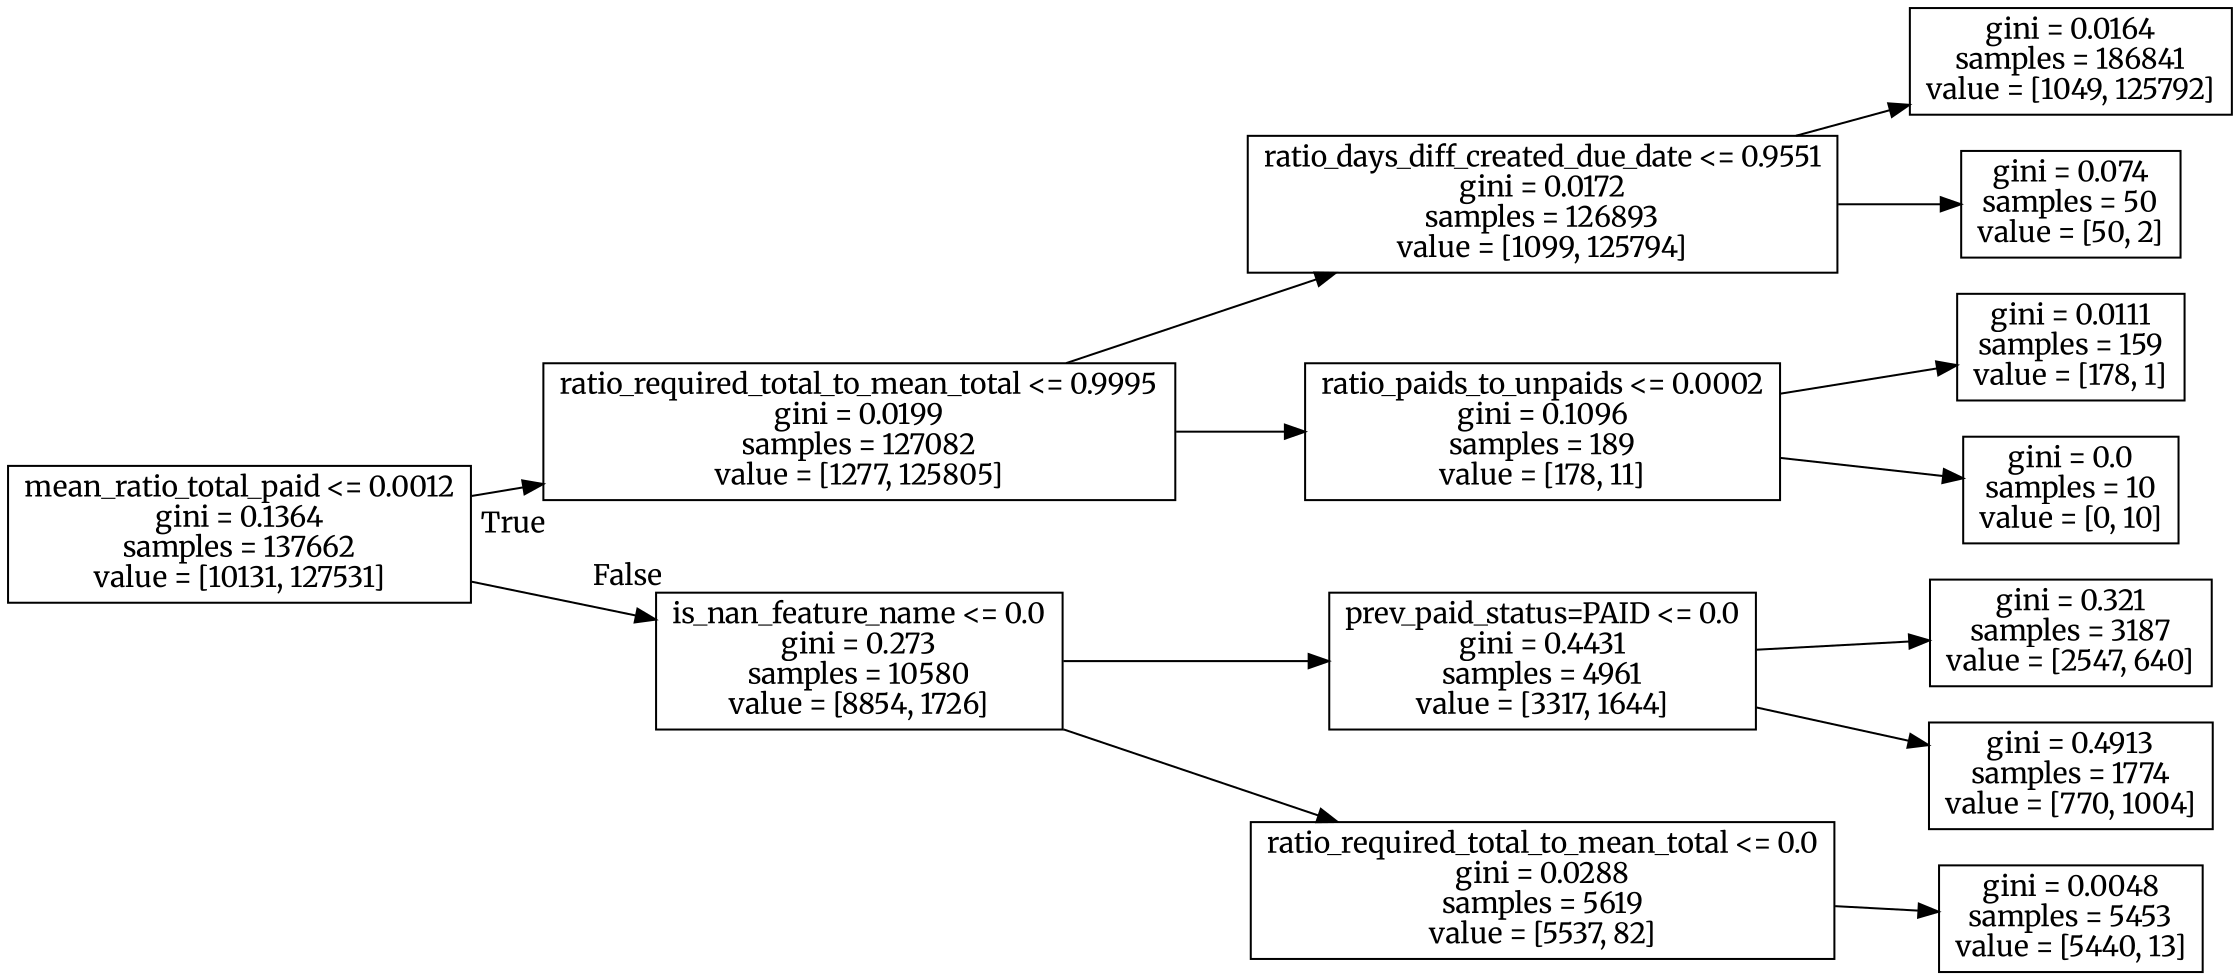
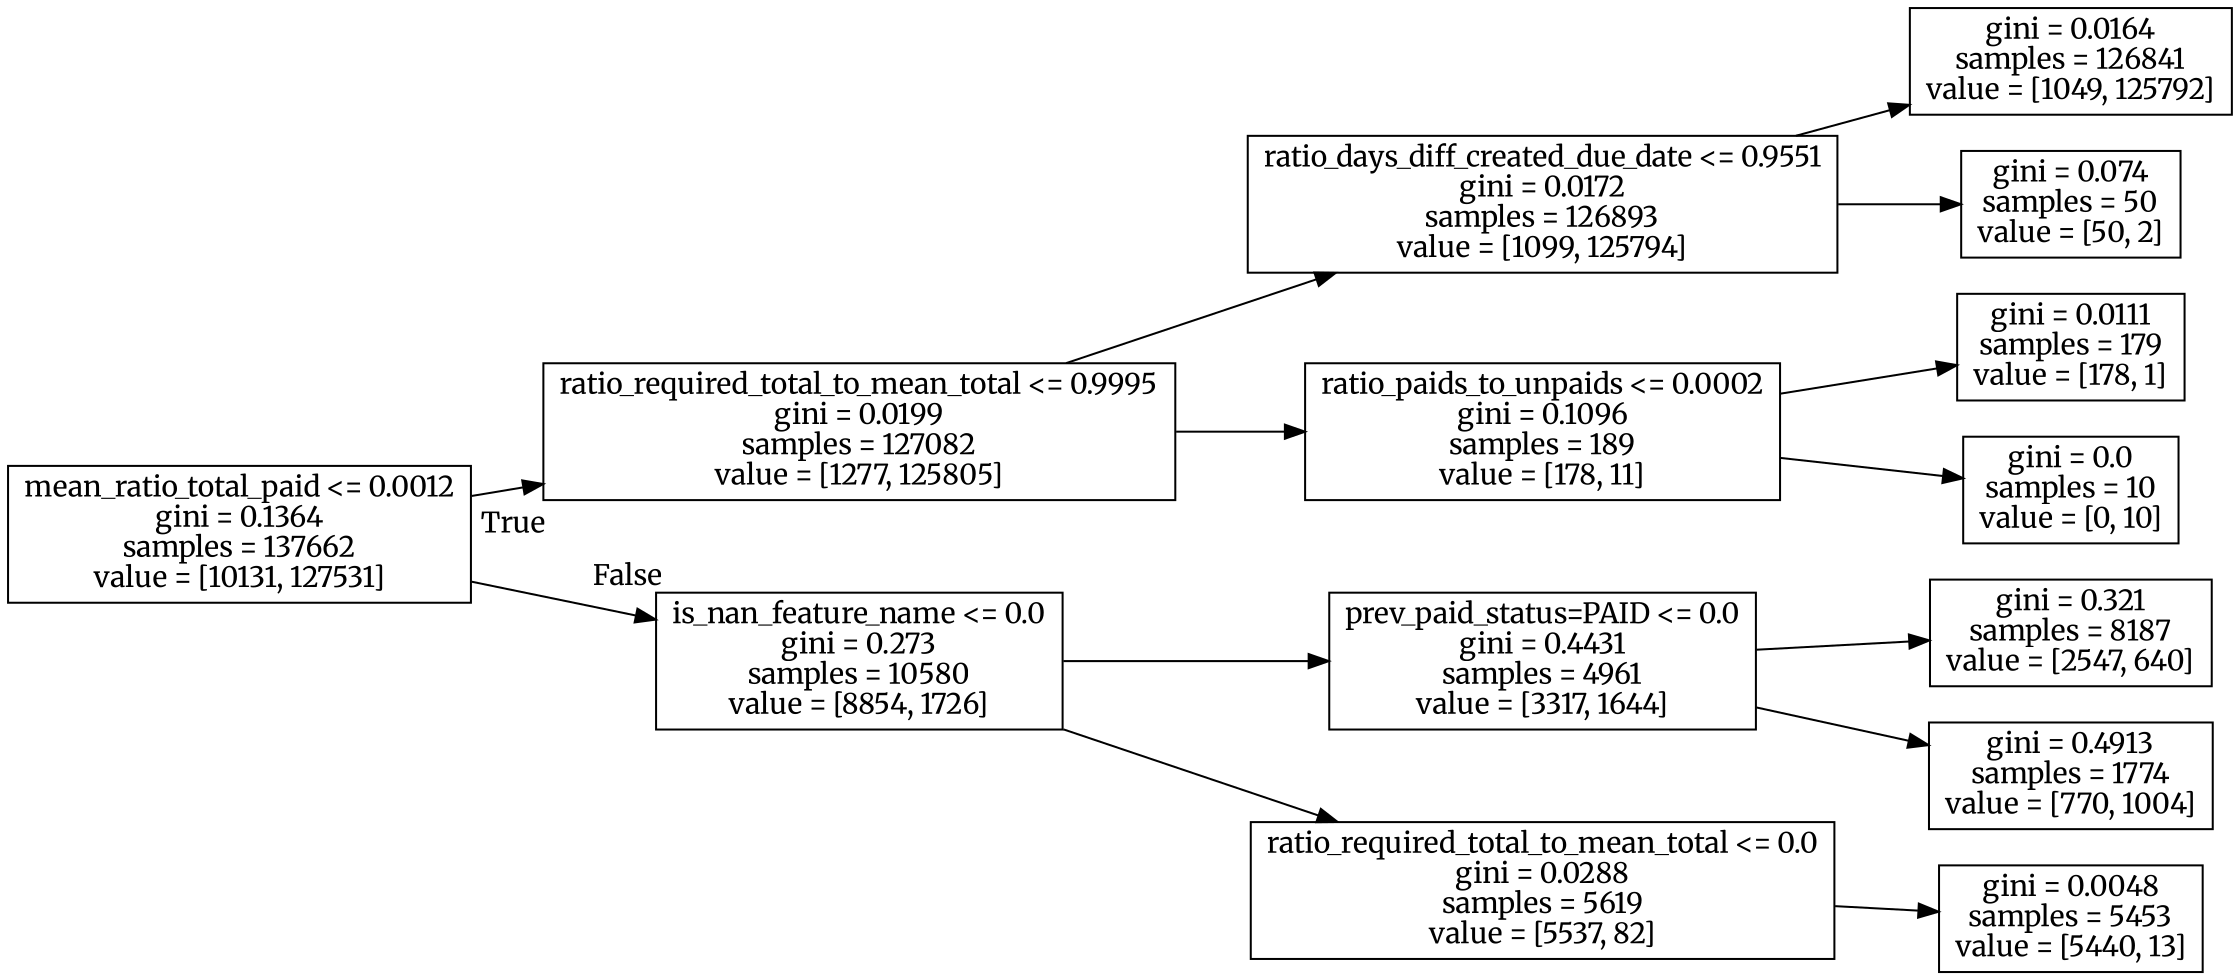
(2071, 61) -> (2071, 61)
(2071, 347) -> (2071, 347)
(2071, 633) -> (2071, 633)
